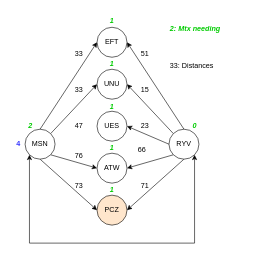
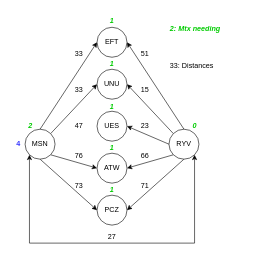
(142, 150) -> (145, 156)
(112, 210) -> (112, 210)
none -> (112, 237)
